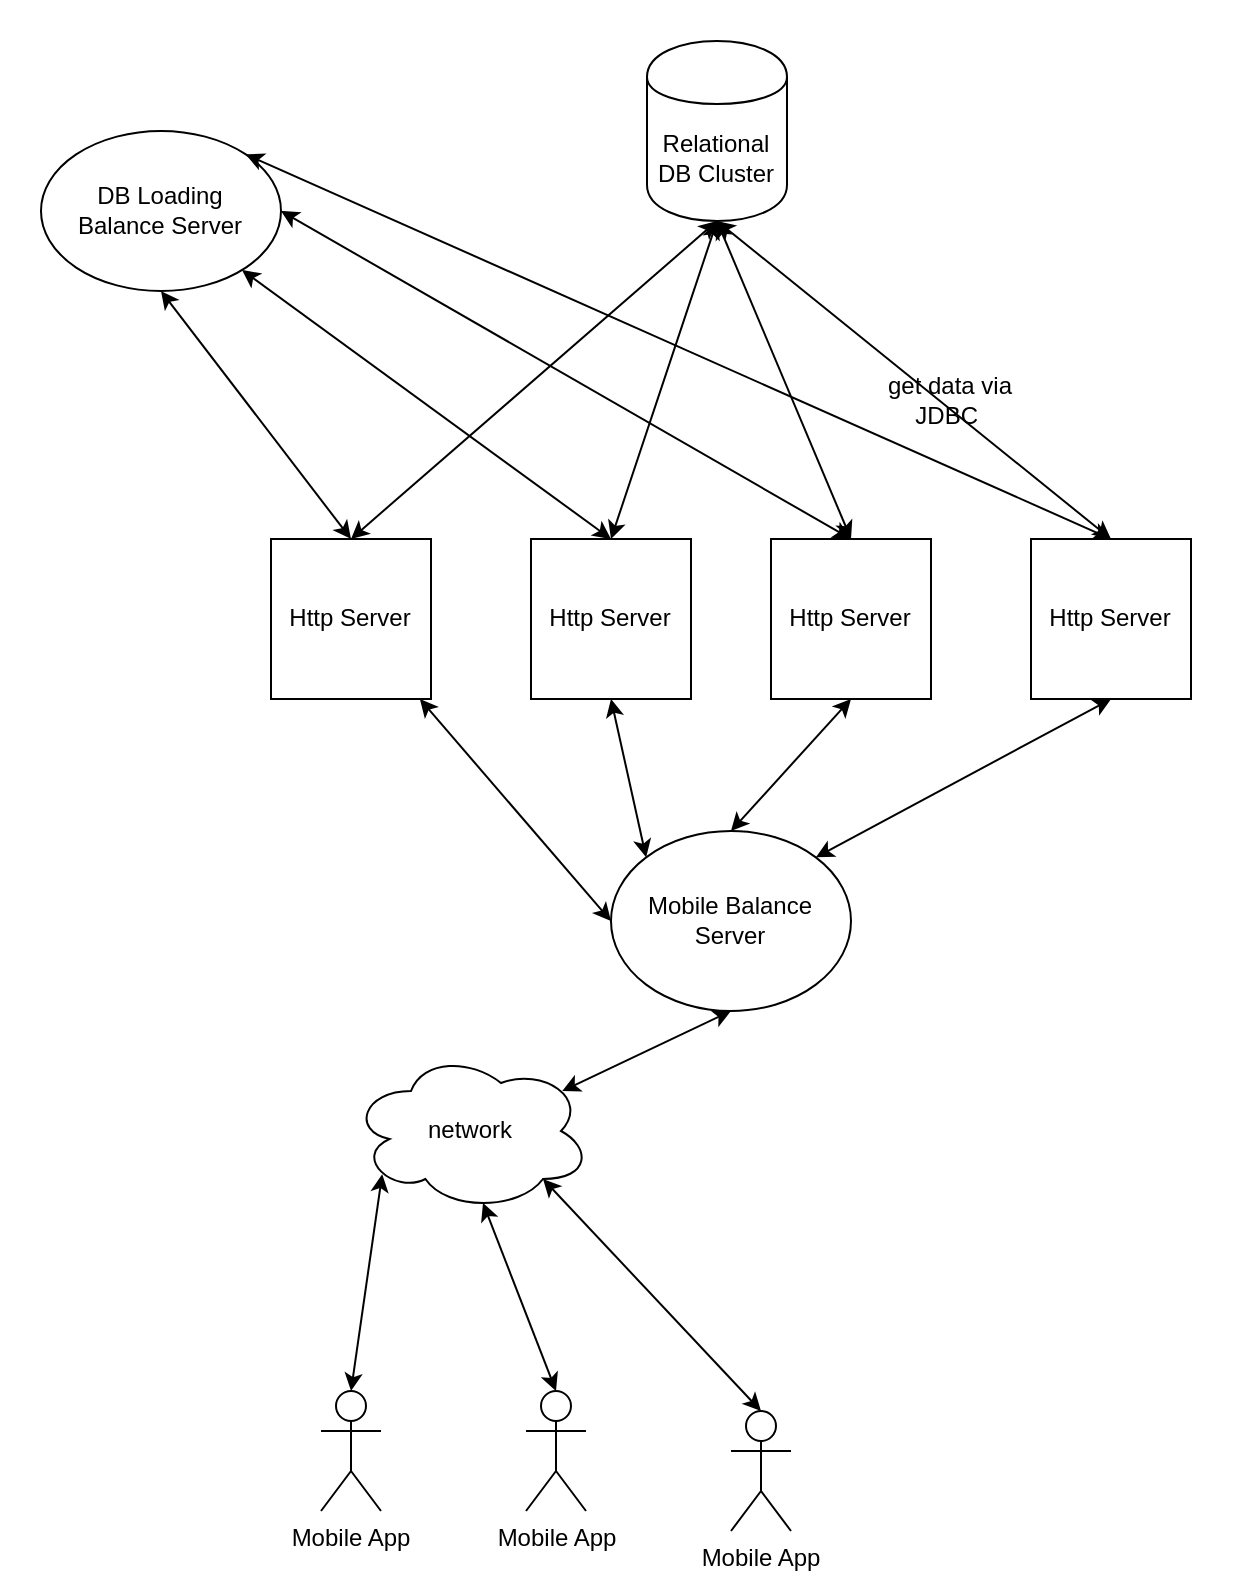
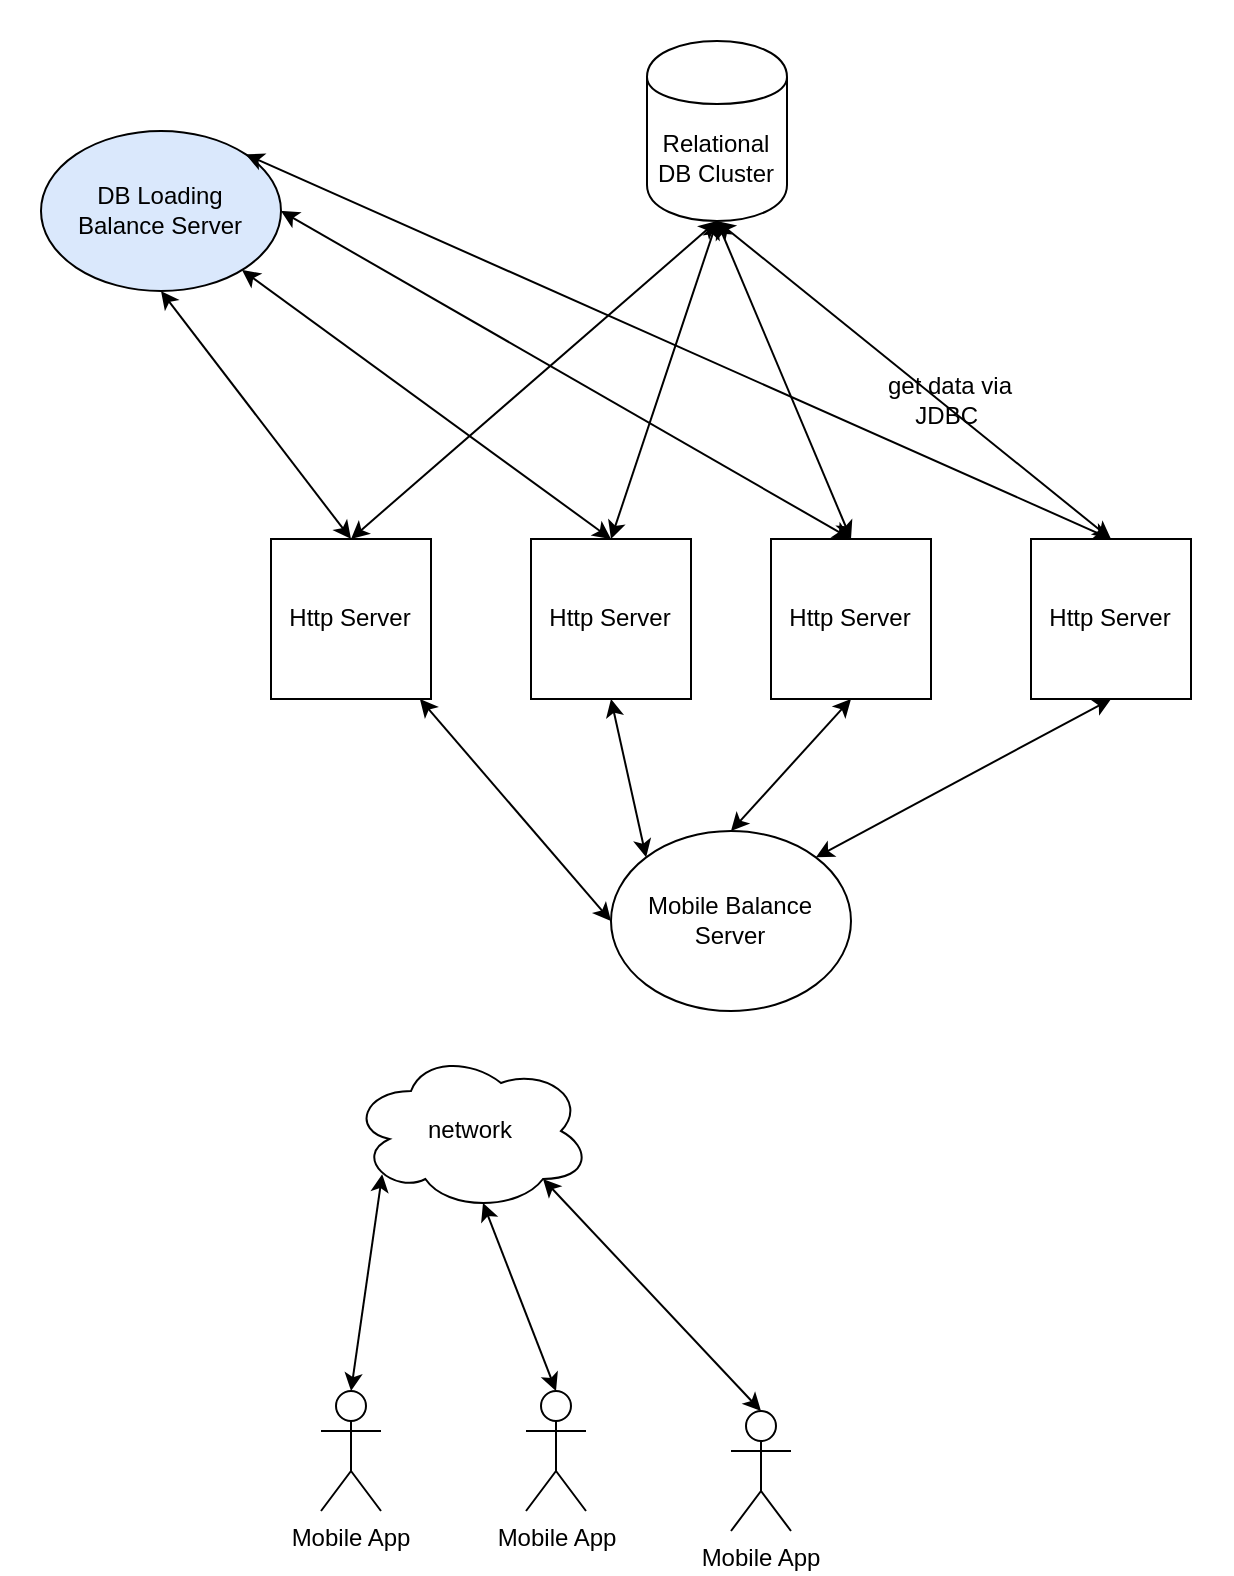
(161, 211) -> (161, 211)
(646, 1051) -> none
